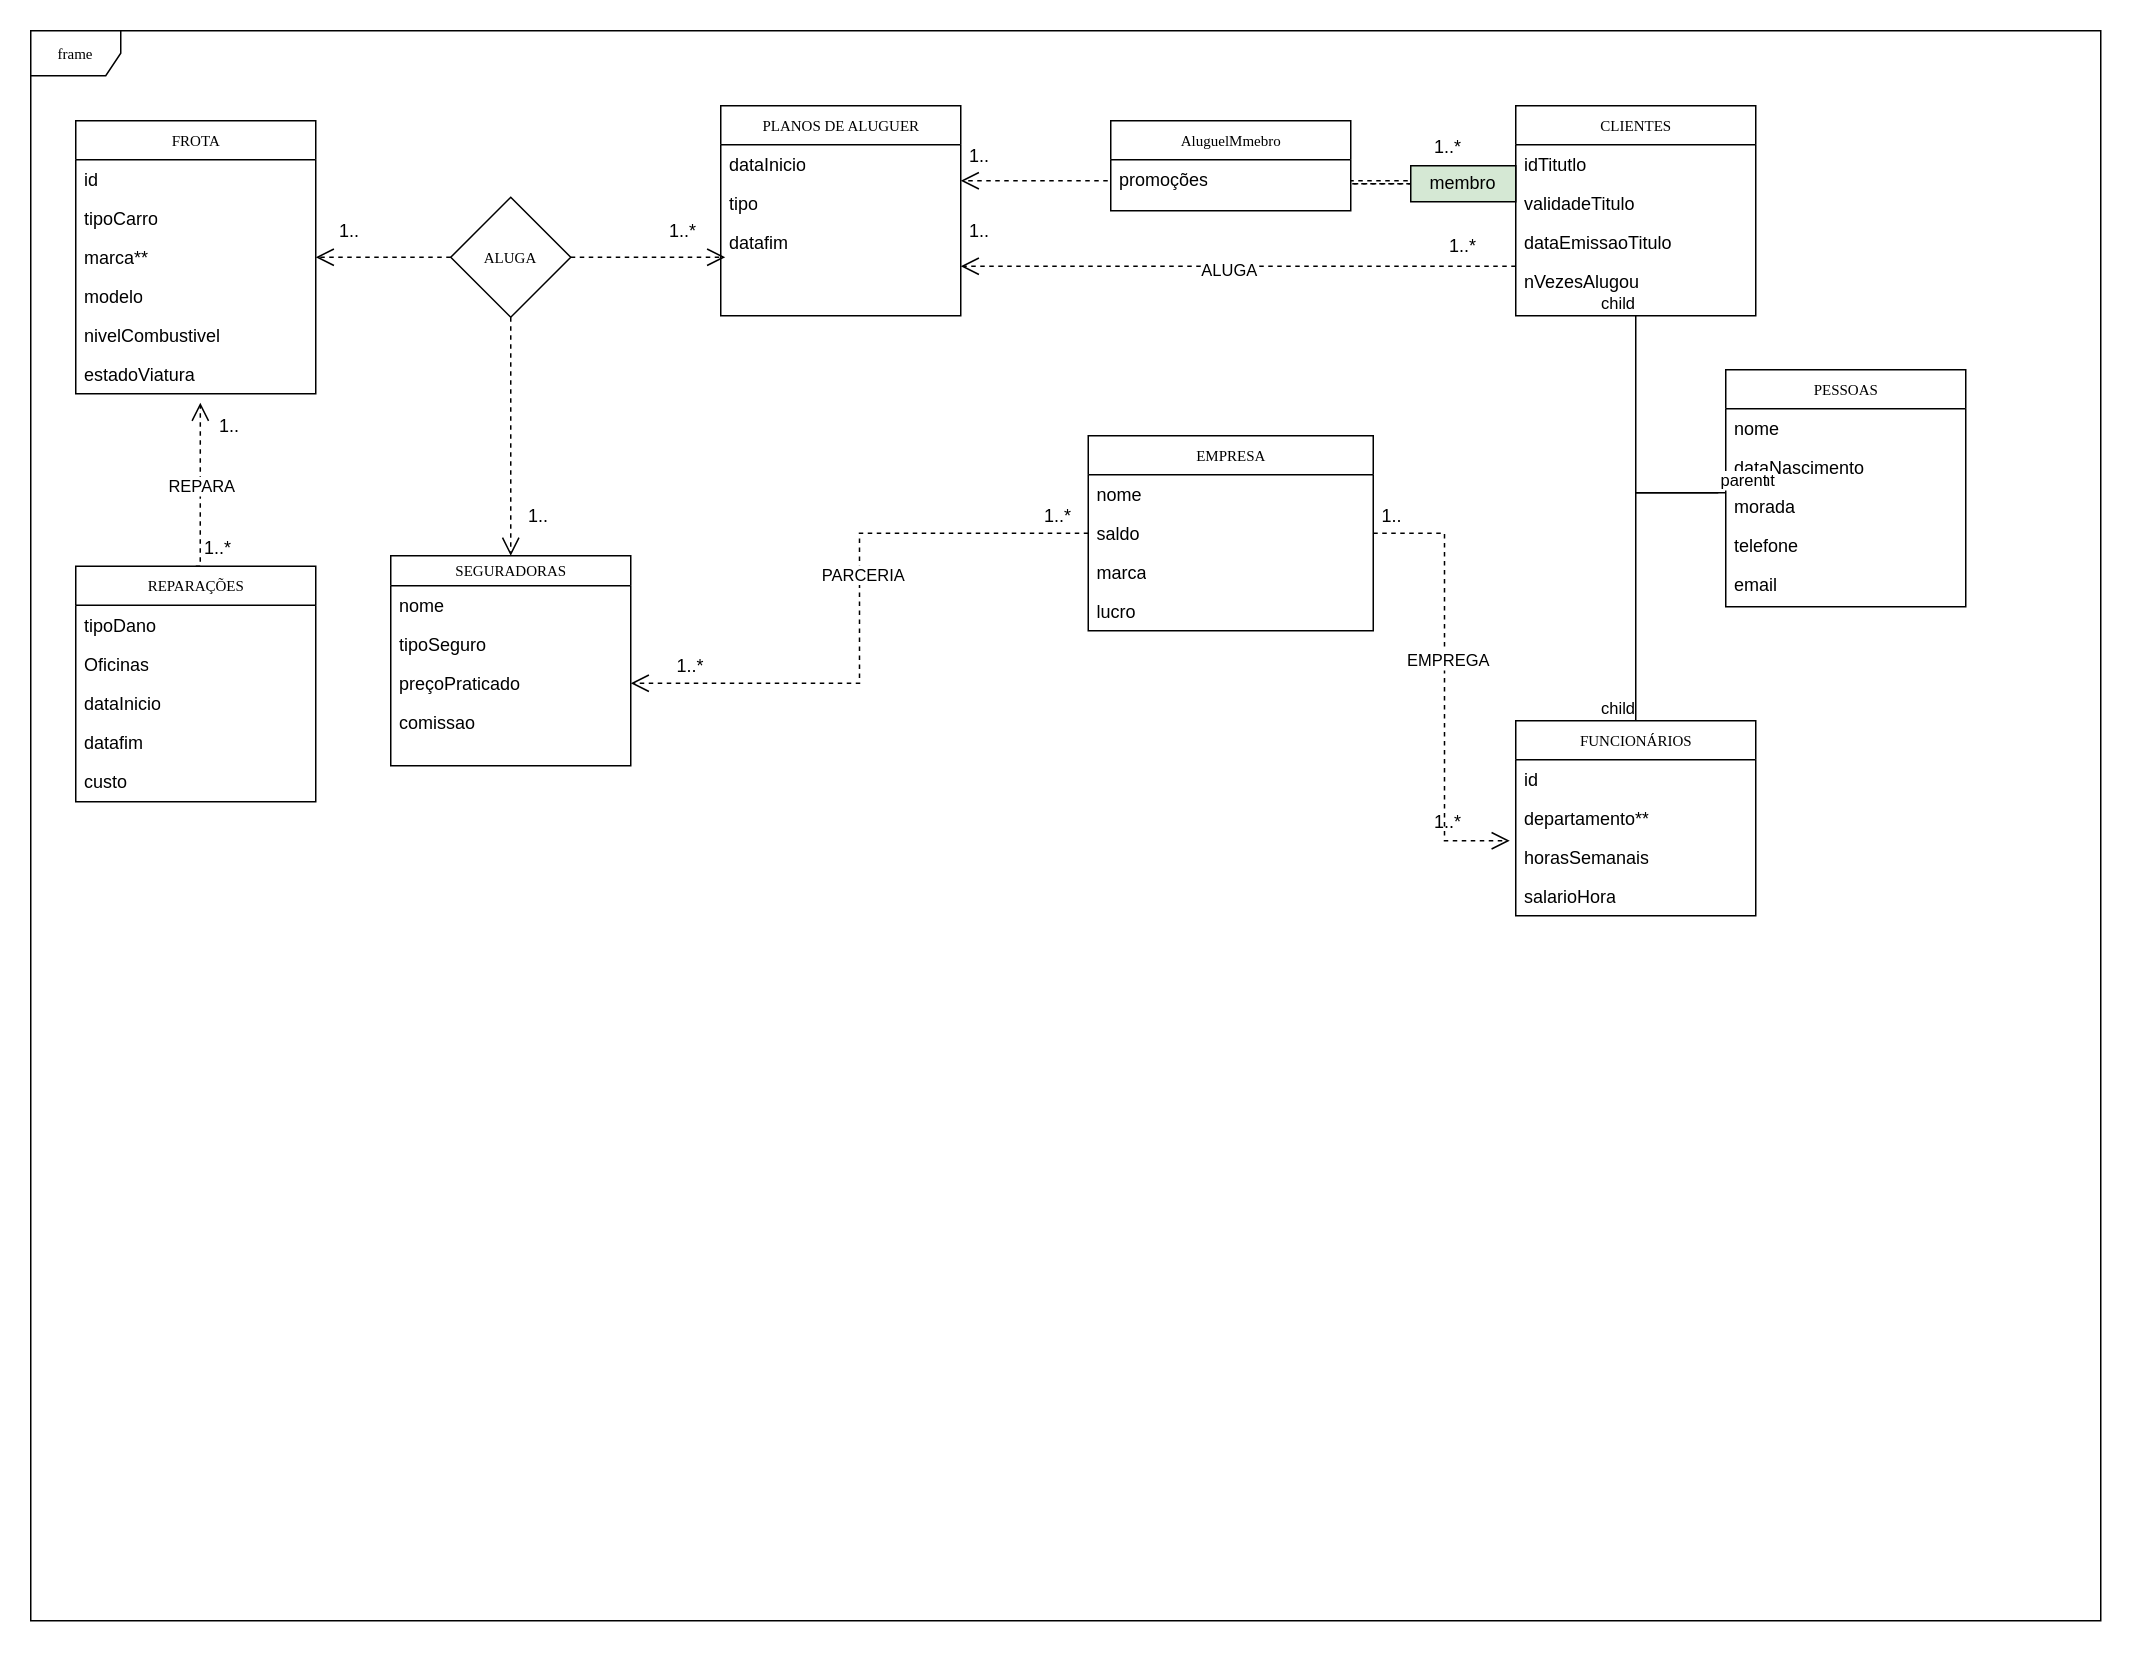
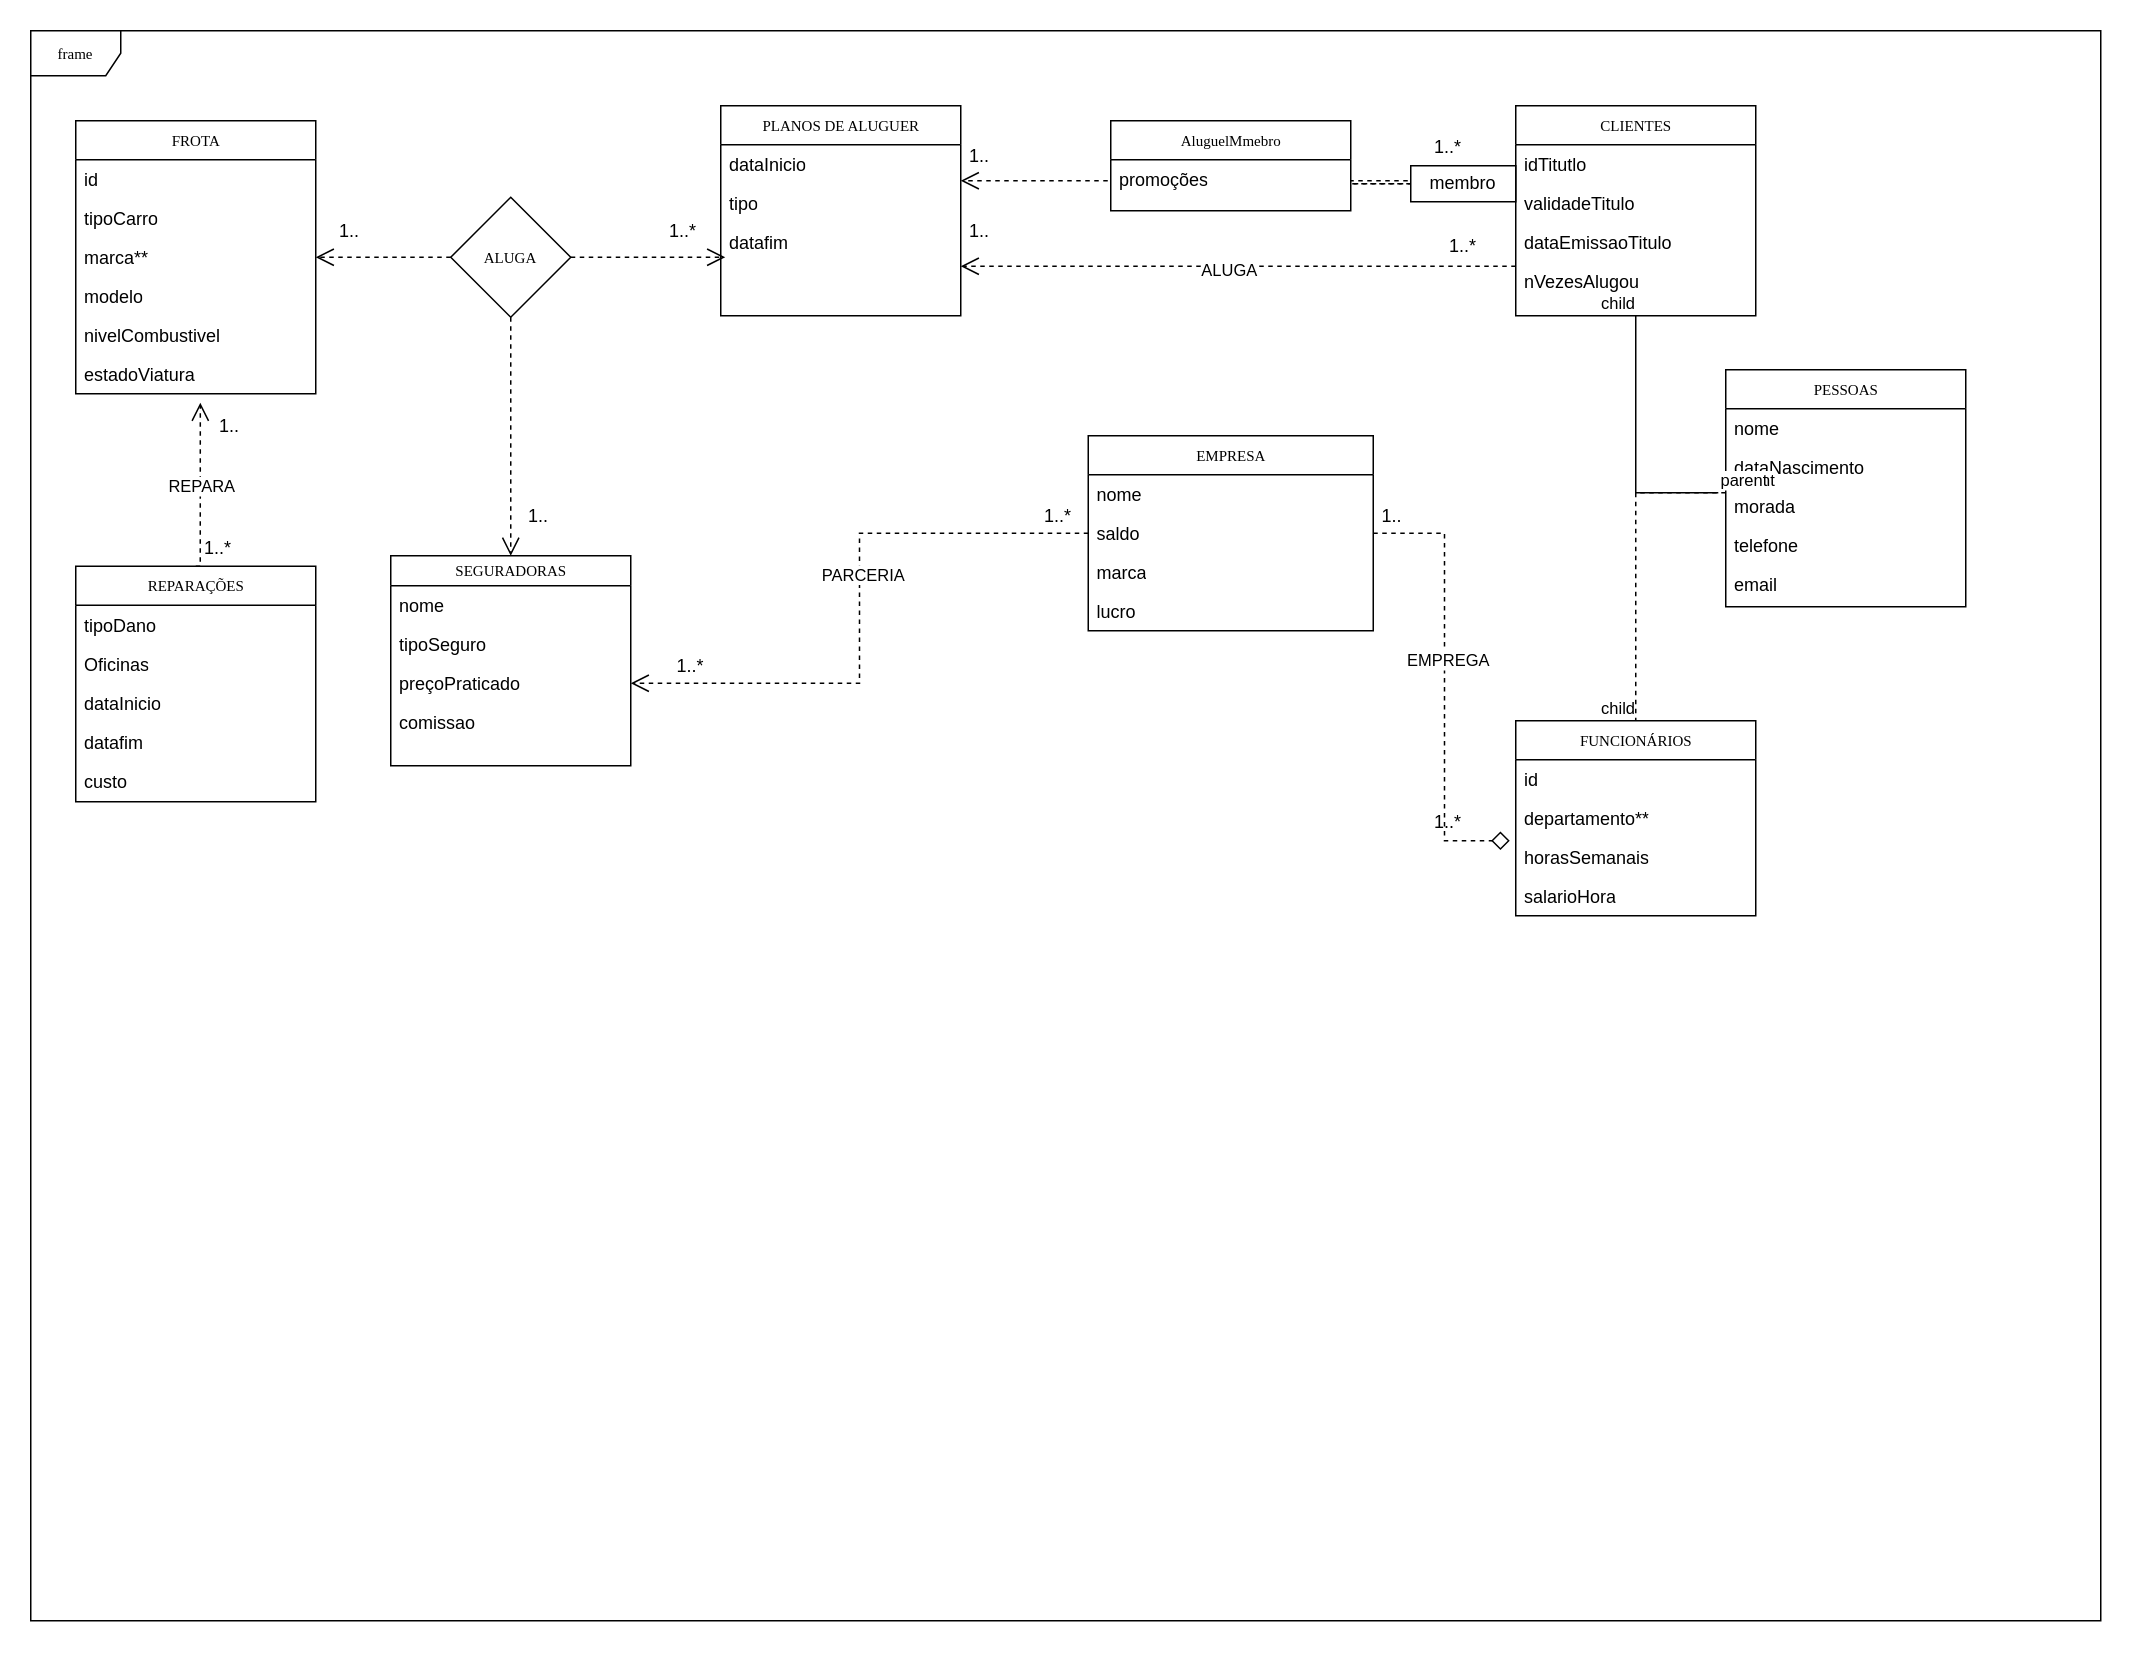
(1463, 184) -> (1463, 184)
(1636, 606) -> (1636, 606)
(1498, 841) -> (1491, 841)
